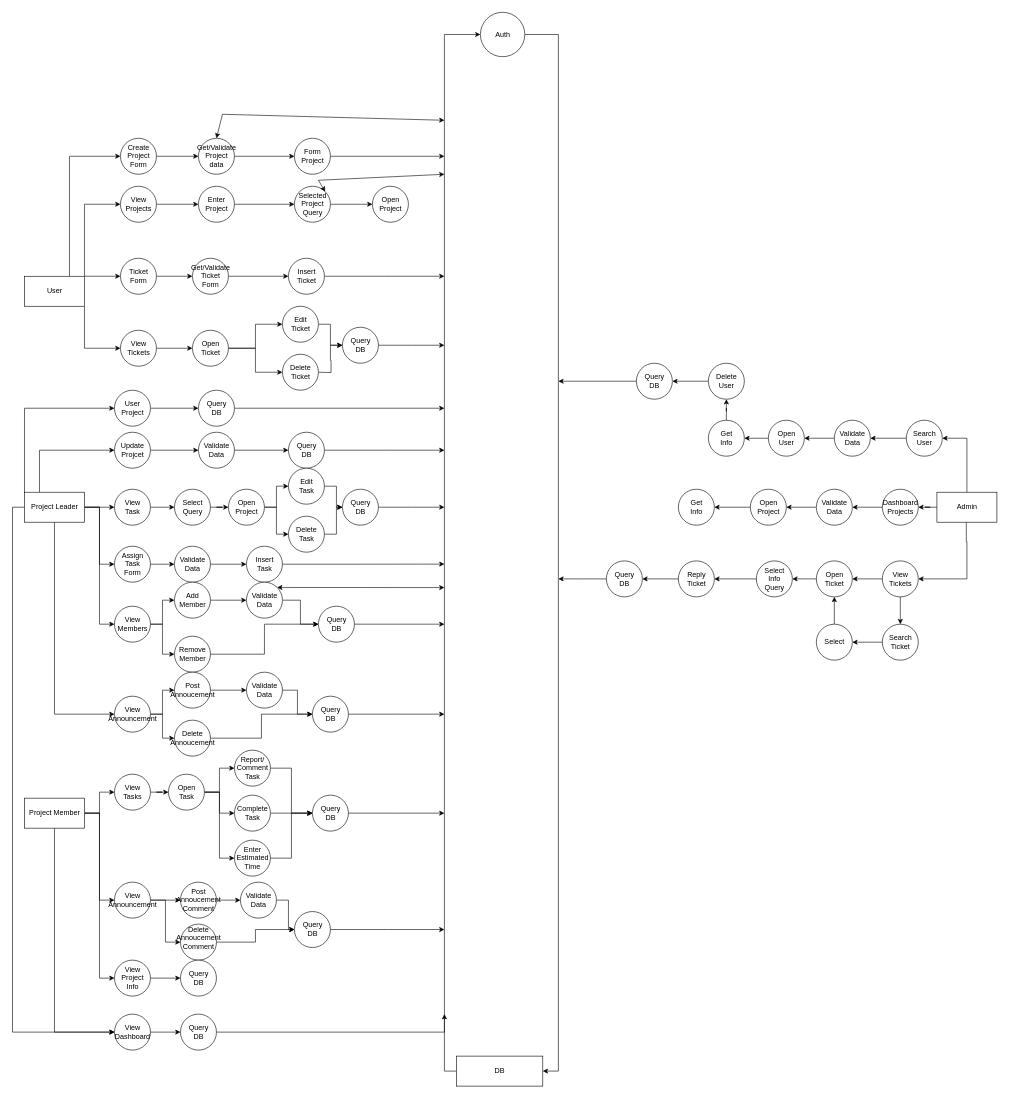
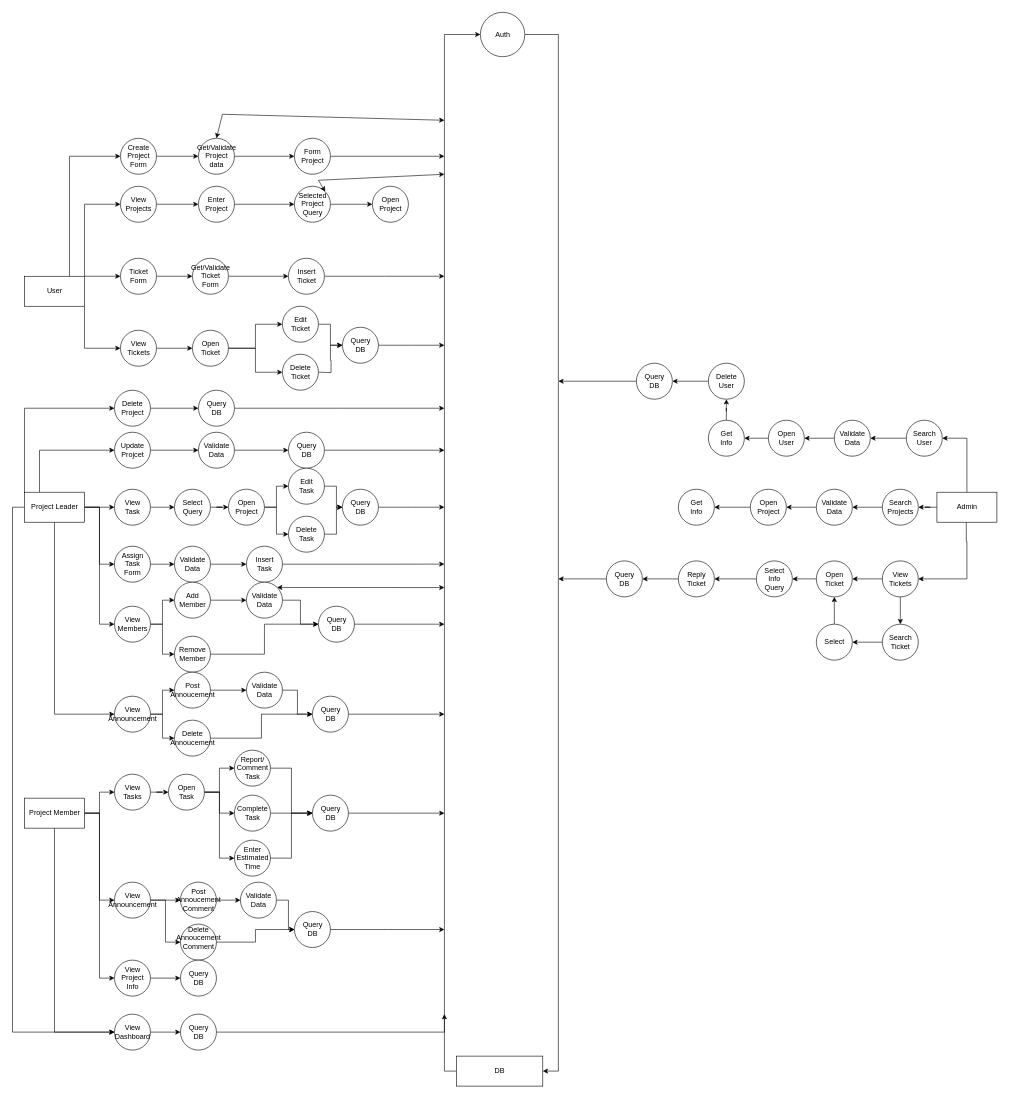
(133, 408) -> (133, 408)
(901, 507) -> (901, 507)
